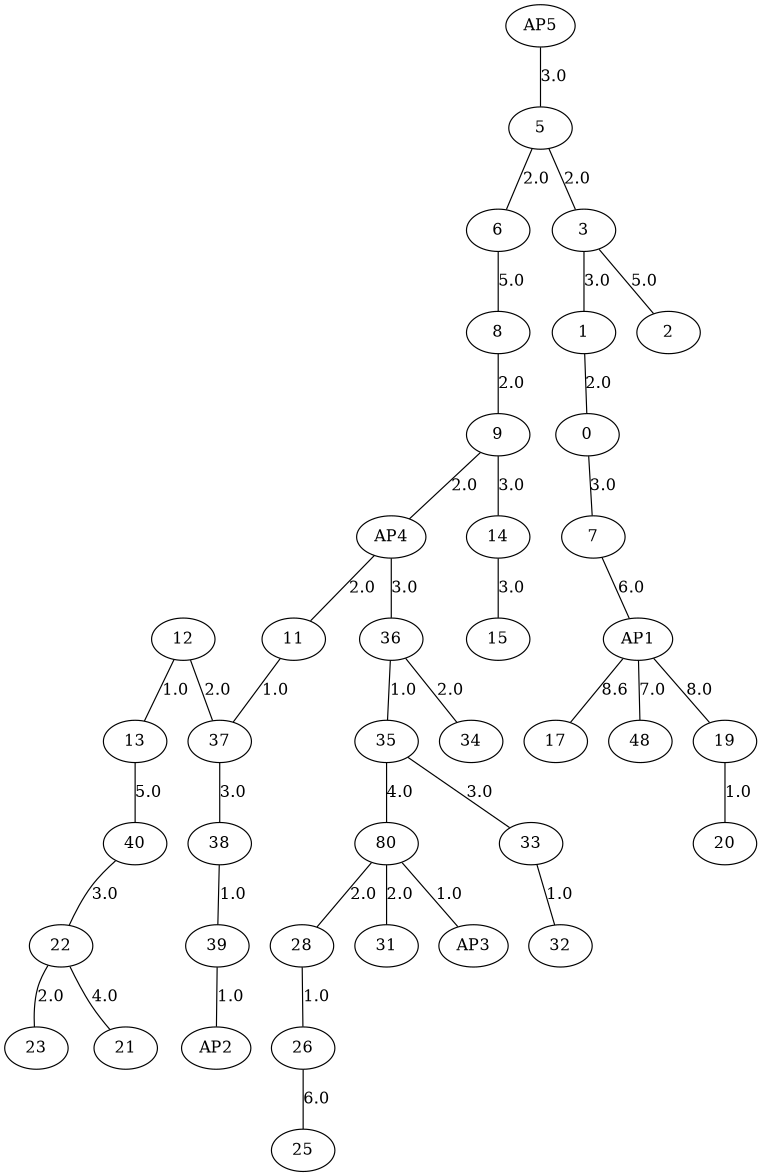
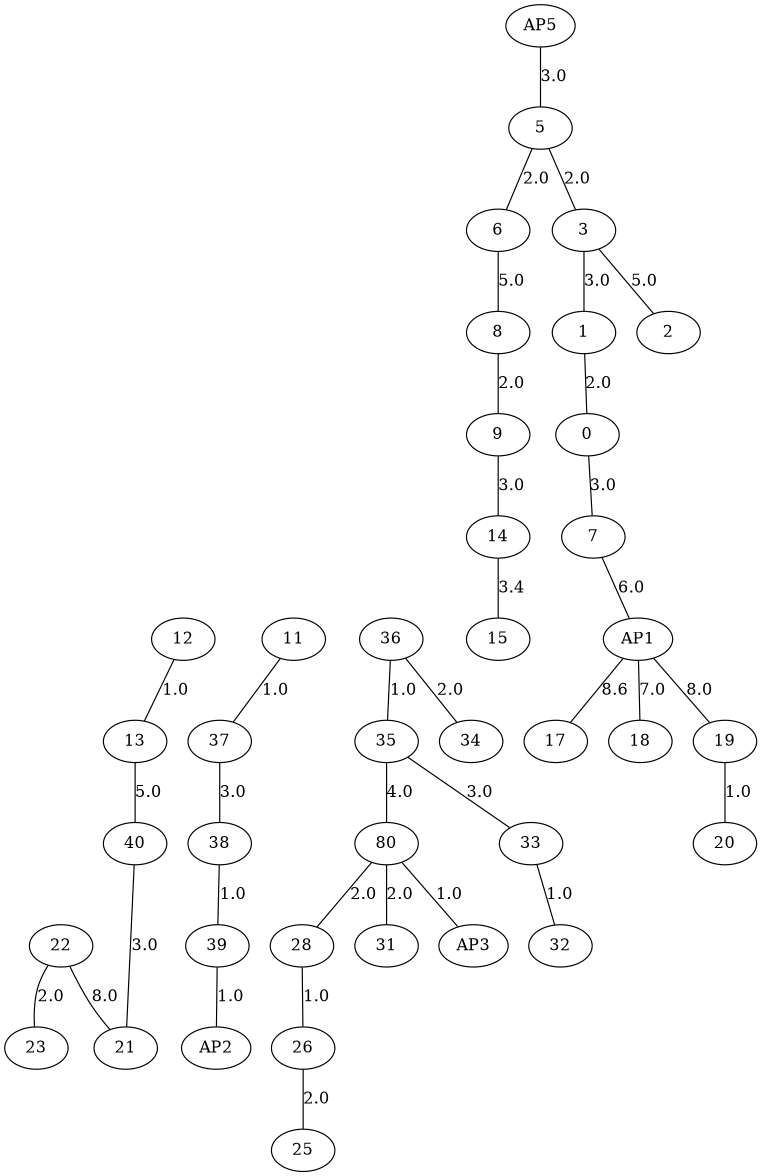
(391, 537) -> none
(512, 588) -> (512, 588)
(202, 690) -> none
(640, 741) -> (640, 741)
(89, 890) -> (130, 946)
(105, 997) -> (105, 997)
(317, 1099) -> (317, 1099)
